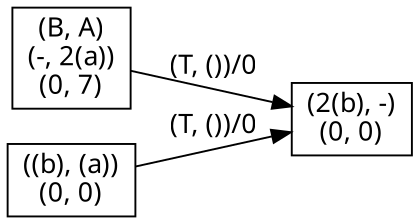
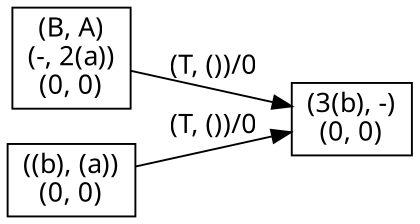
(72, 58) -> (72, 58)
(352, 119) -> (352, 119)
